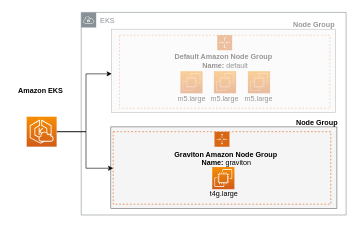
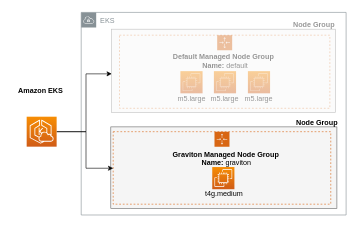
(224, 57) -> (224, 57)
(226, 155) -> (226, 155)
(224, 194) -> (224, 194)
